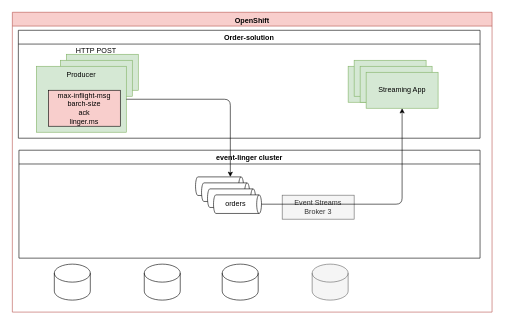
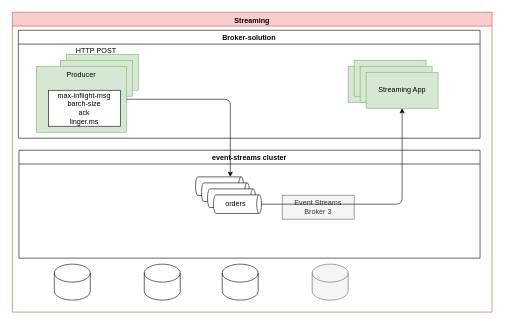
(252, 20) -> (252, 20)
(249, 38) -> (249, 38)
(84, 108) -> (84, 108)
(249, 158) -> (249, 158)
